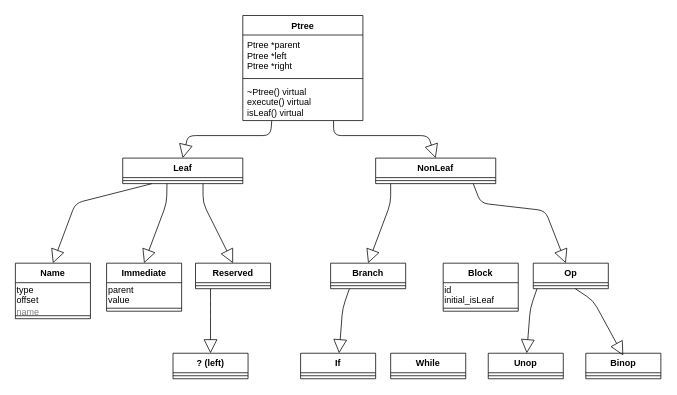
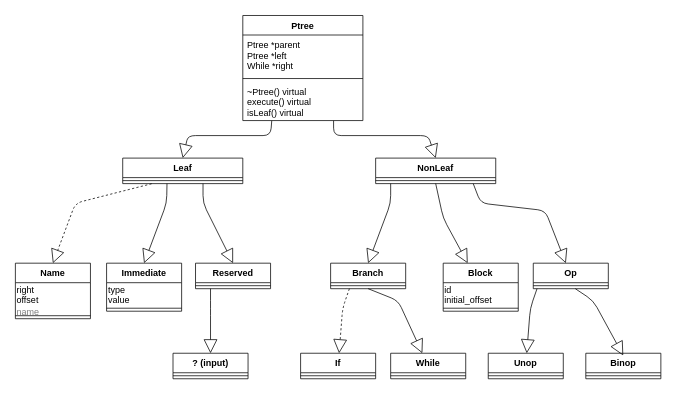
(278, 45) -> (278, 45)
(89, 199) -> (89, 199)
none -> (444, 220)
(123, 295) -> (120, 295)
(474, 295) -> (475, 295)
(32, 301) -> (32, 301)
none -> (402, 309)
(342, 316) -> (342, 316)
(210, 363) -> (210, 363)
